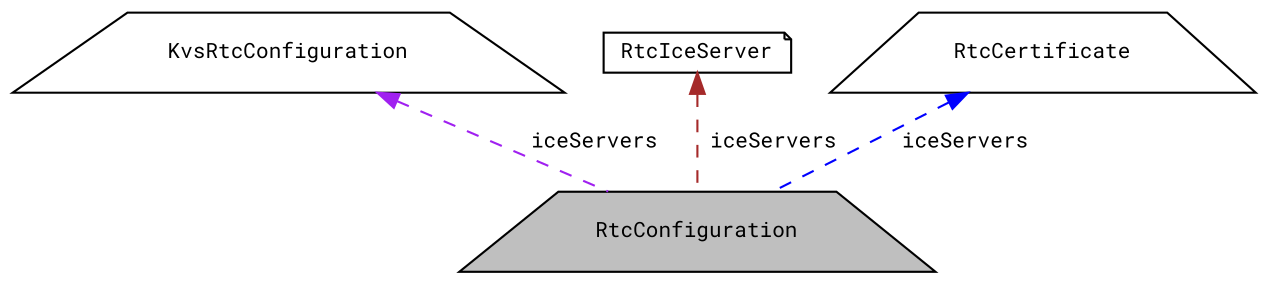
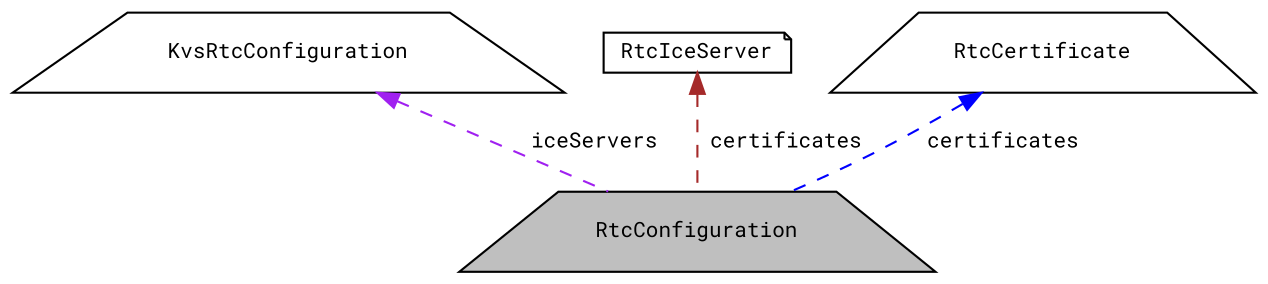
(768, 142) -> (781, 142)
(960, 142) -> (998, 142)
